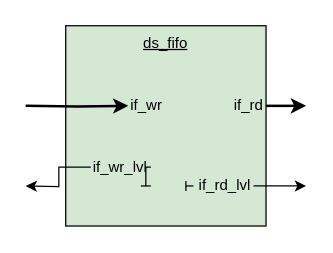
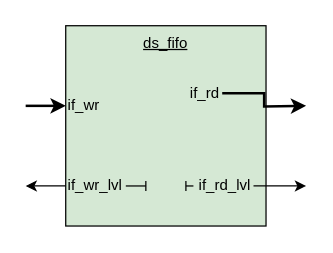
(148, 106) -> (86, 106)
(246, 106) -> (202, 93)
(121, 167) -> (96, 186)
